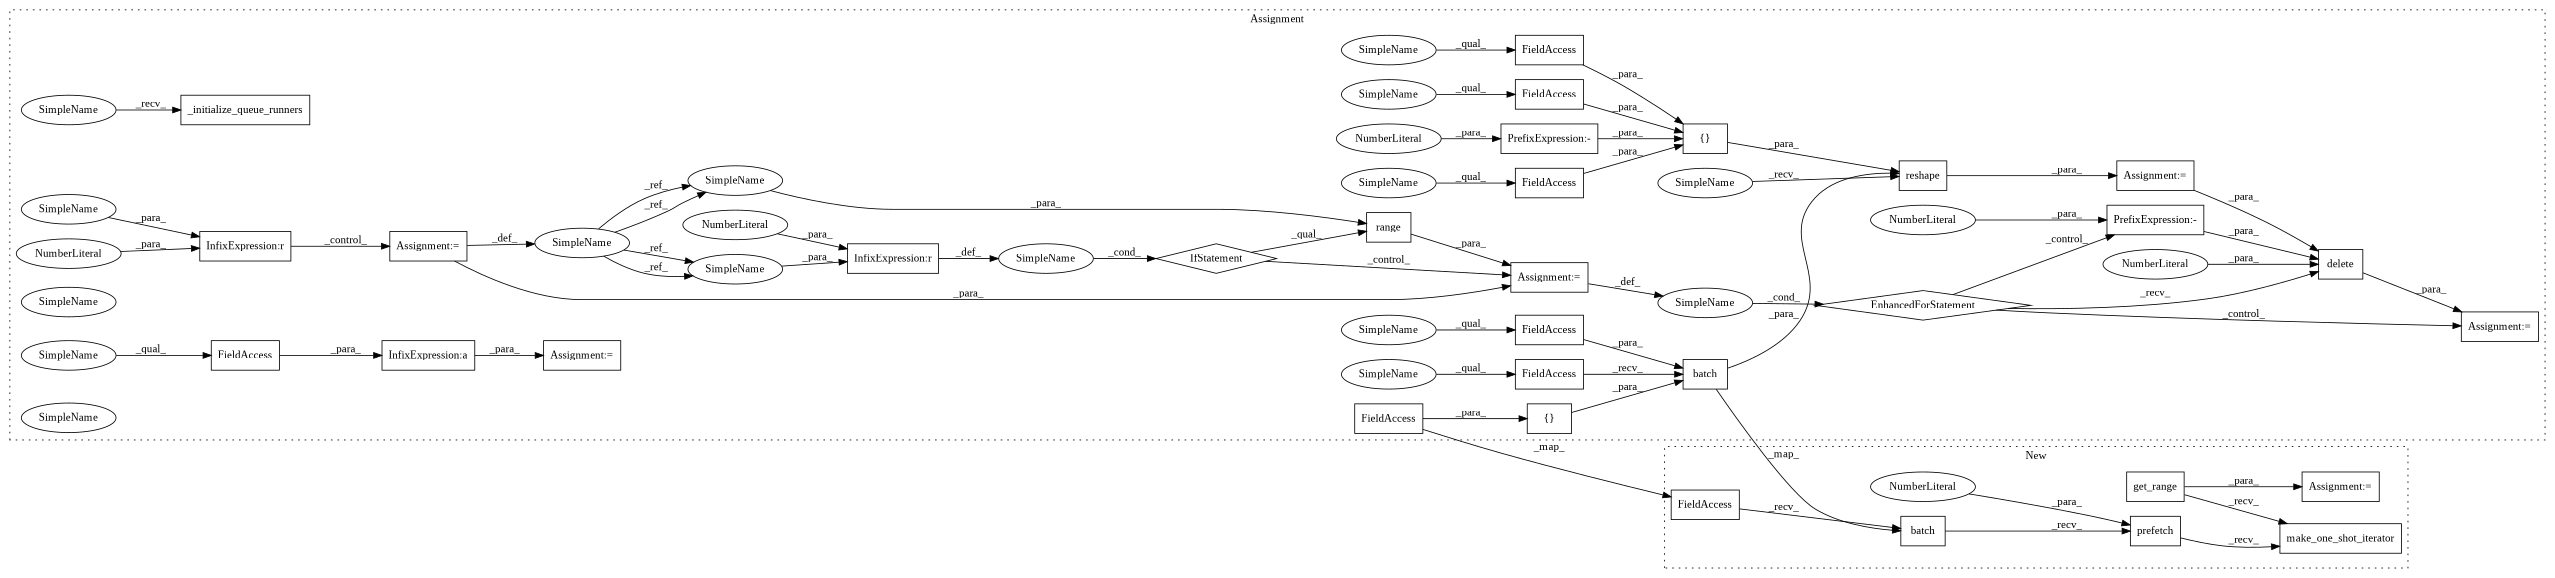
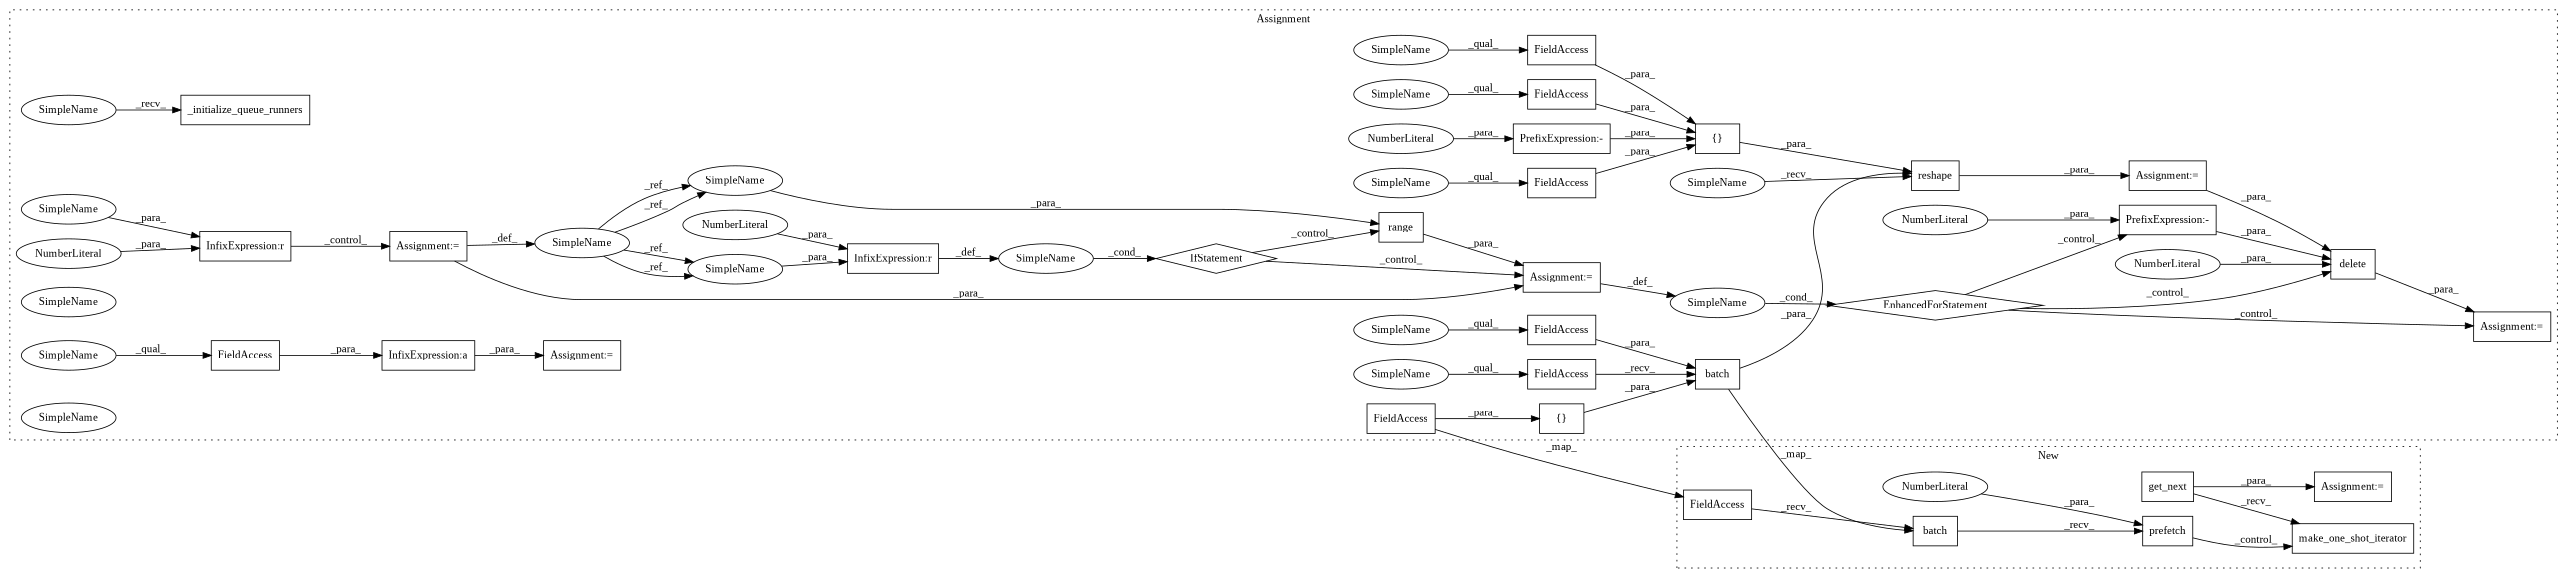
(1307, 234) -> (1313, 234)
(2155, 293) -> (2168, 293)
(2155, 487) -> (2168, 487)
(2244, 540) -> (2256, 540)
